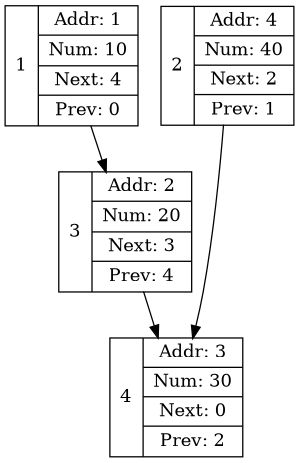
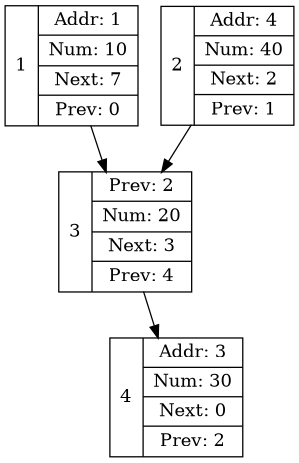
(88, 80) -> (88, 80)
(142, 186) -> (142, 186)
(213, 226) -> (180, 143)
